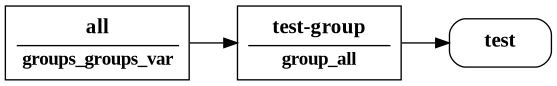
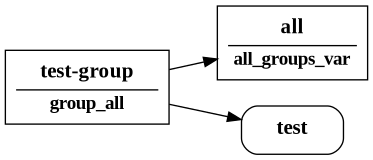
(207, 43) -> (187, 66)
(98, 59) -> (292, 59)
